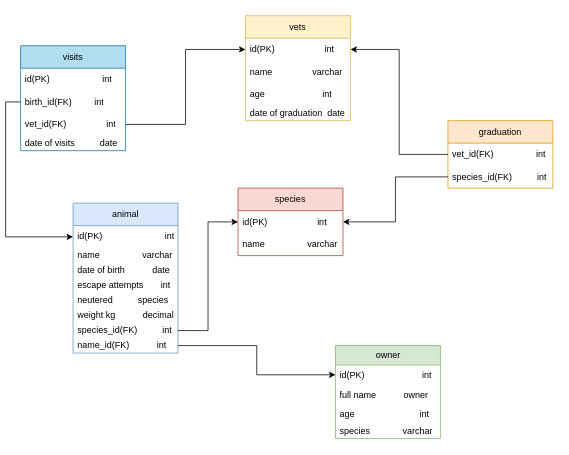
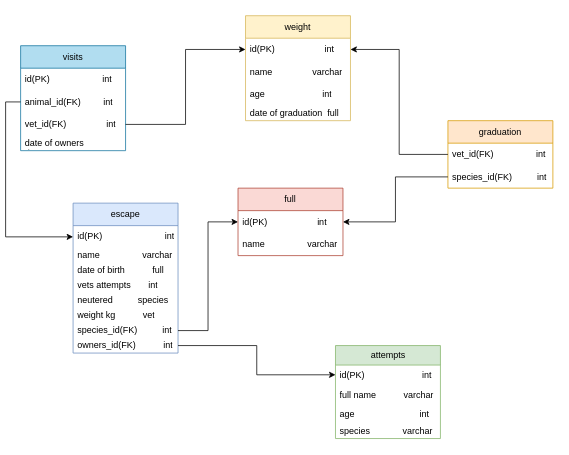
(298, 27) -> (298, 27)
(74, 102) -> (74, 102)
(299, 113) -> (299, 113)
(74, 143) -> (74, 143)
(291, 199) -> (291, 199)
(126, 214) -> (126, 214)
(126, 270) -> (126, 270)
(126, 285) -> (126, 285)
(126, 315) -> (126, 315)
(126, 345) -> (126, 345)
(389, 355) -> (389, 355)
(389, 400) -> (389, 400)
